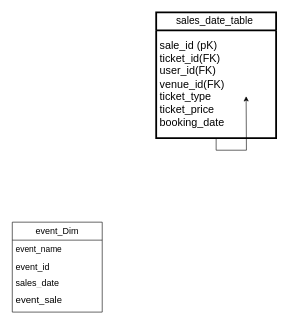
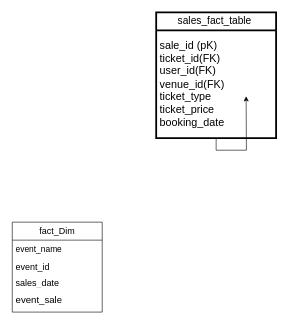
(216, 21) -> (216, 21)
(57, 231) -> (57, 231)
